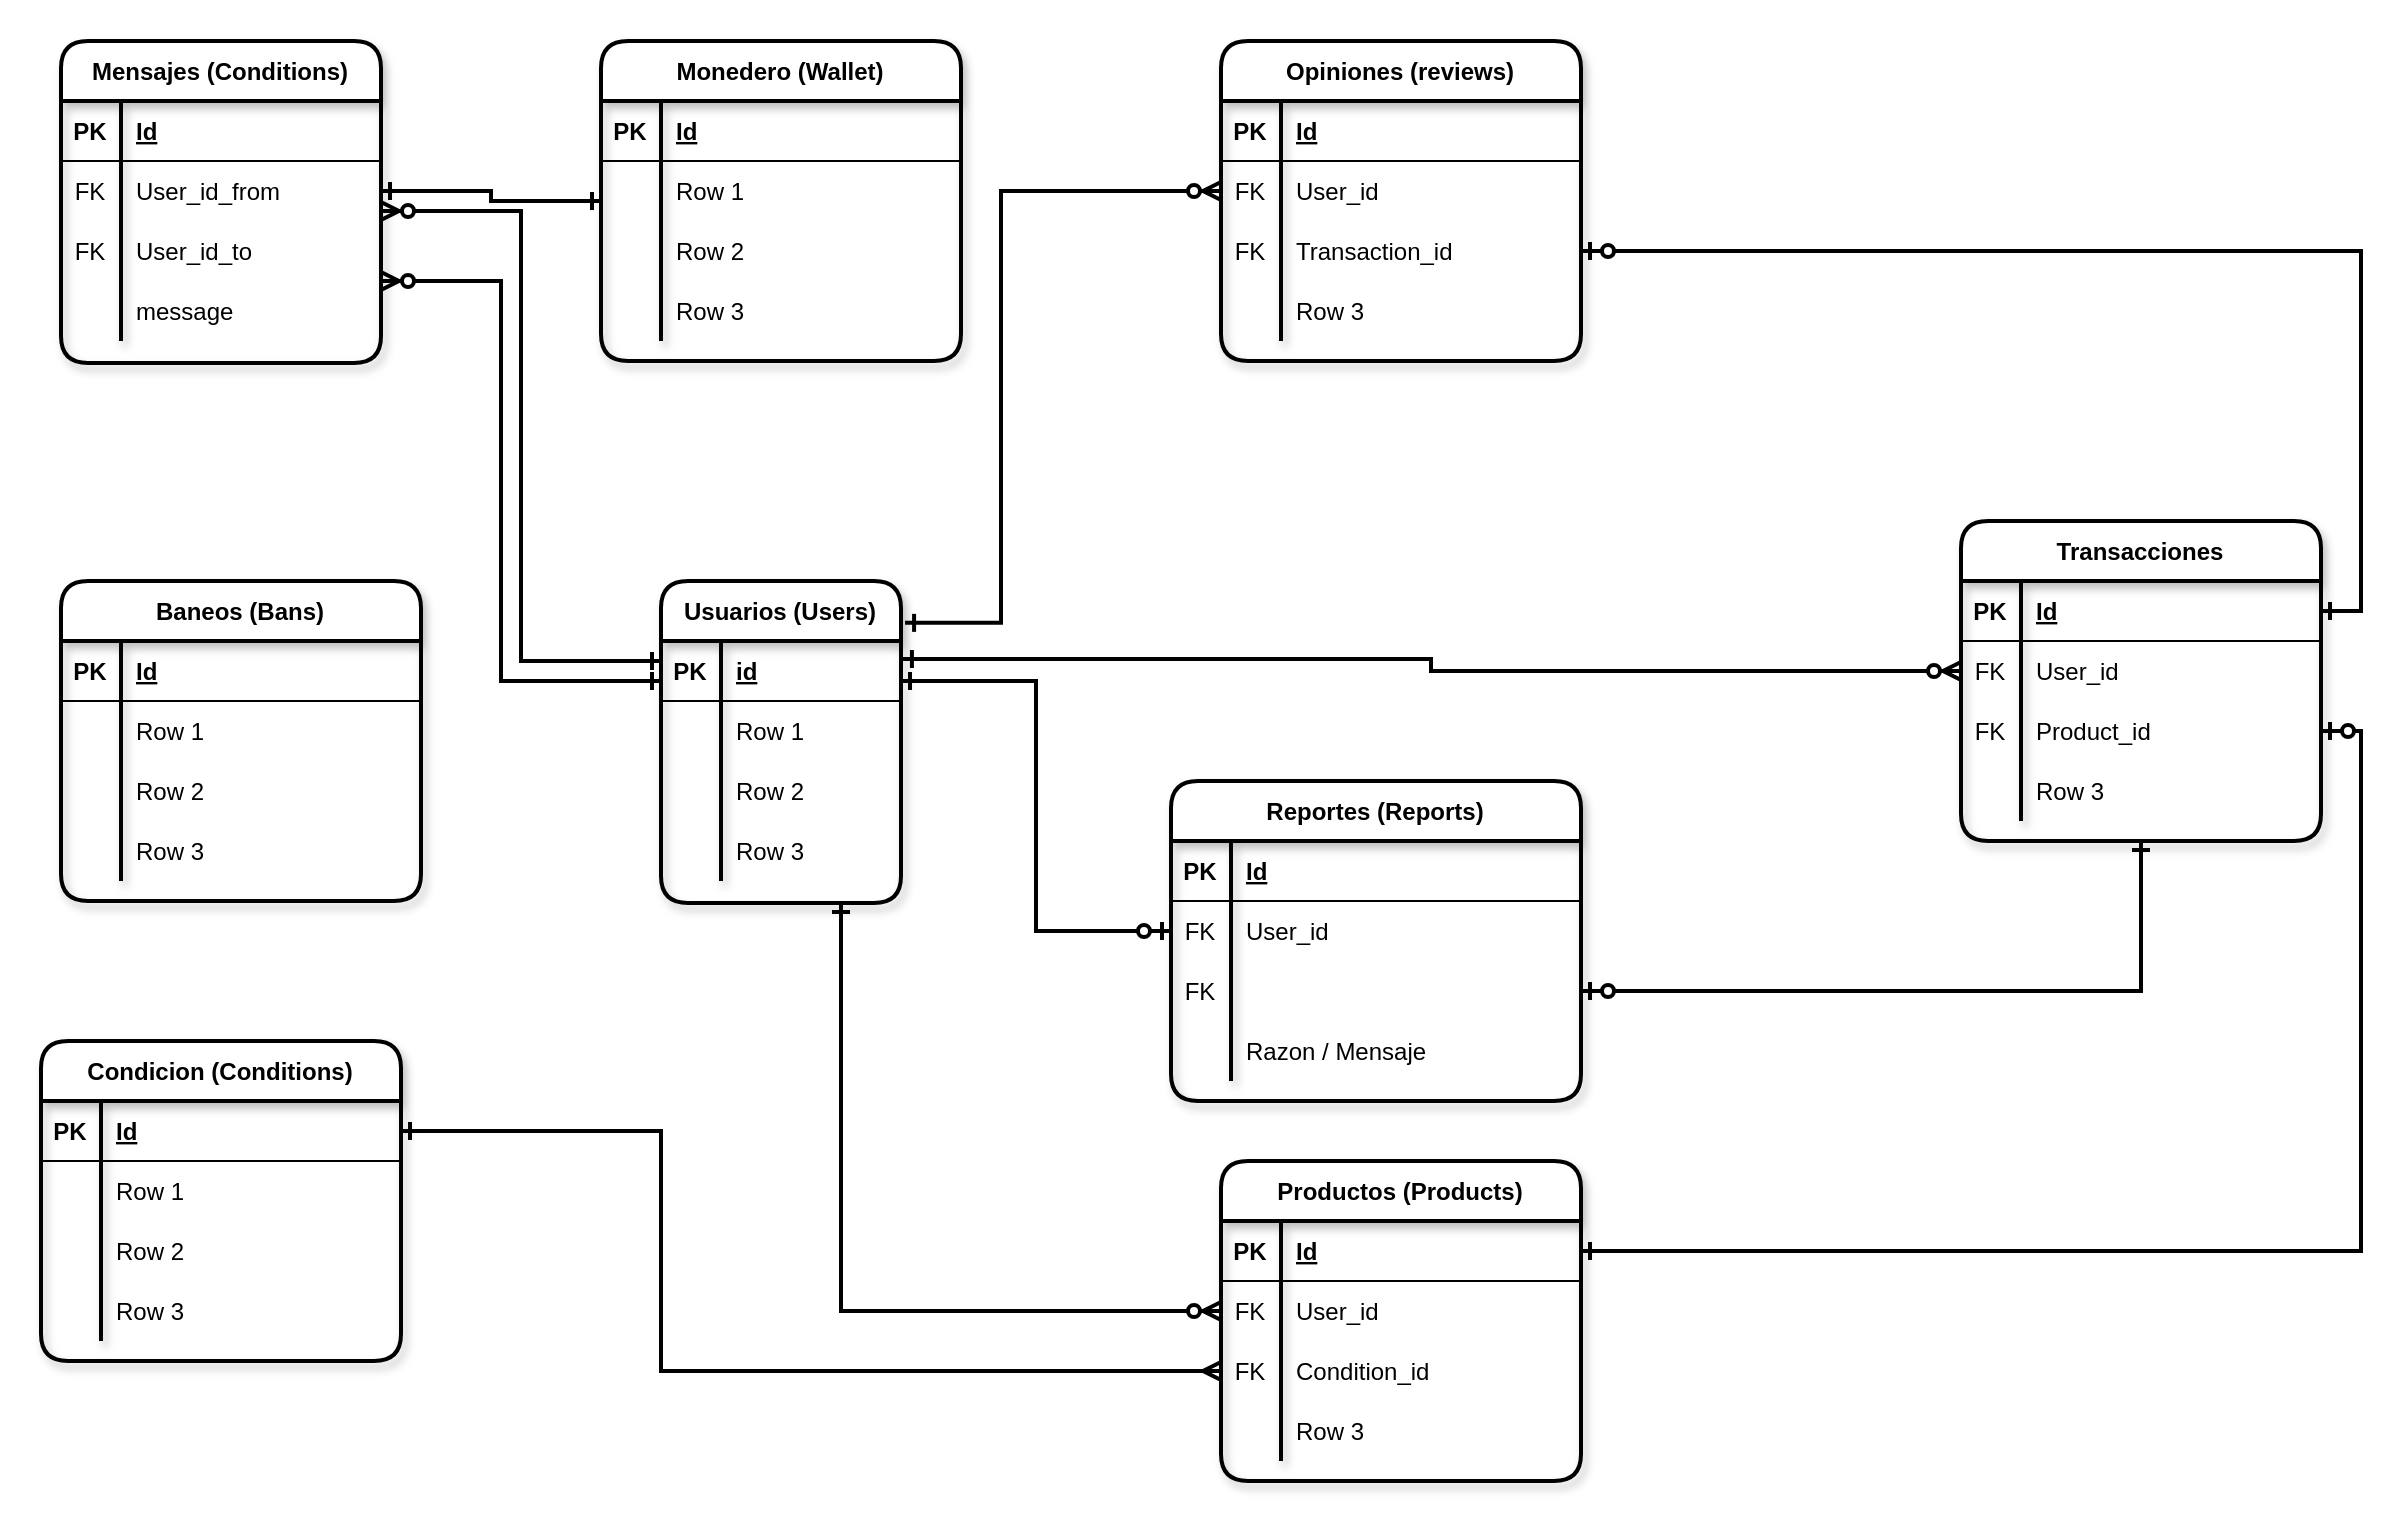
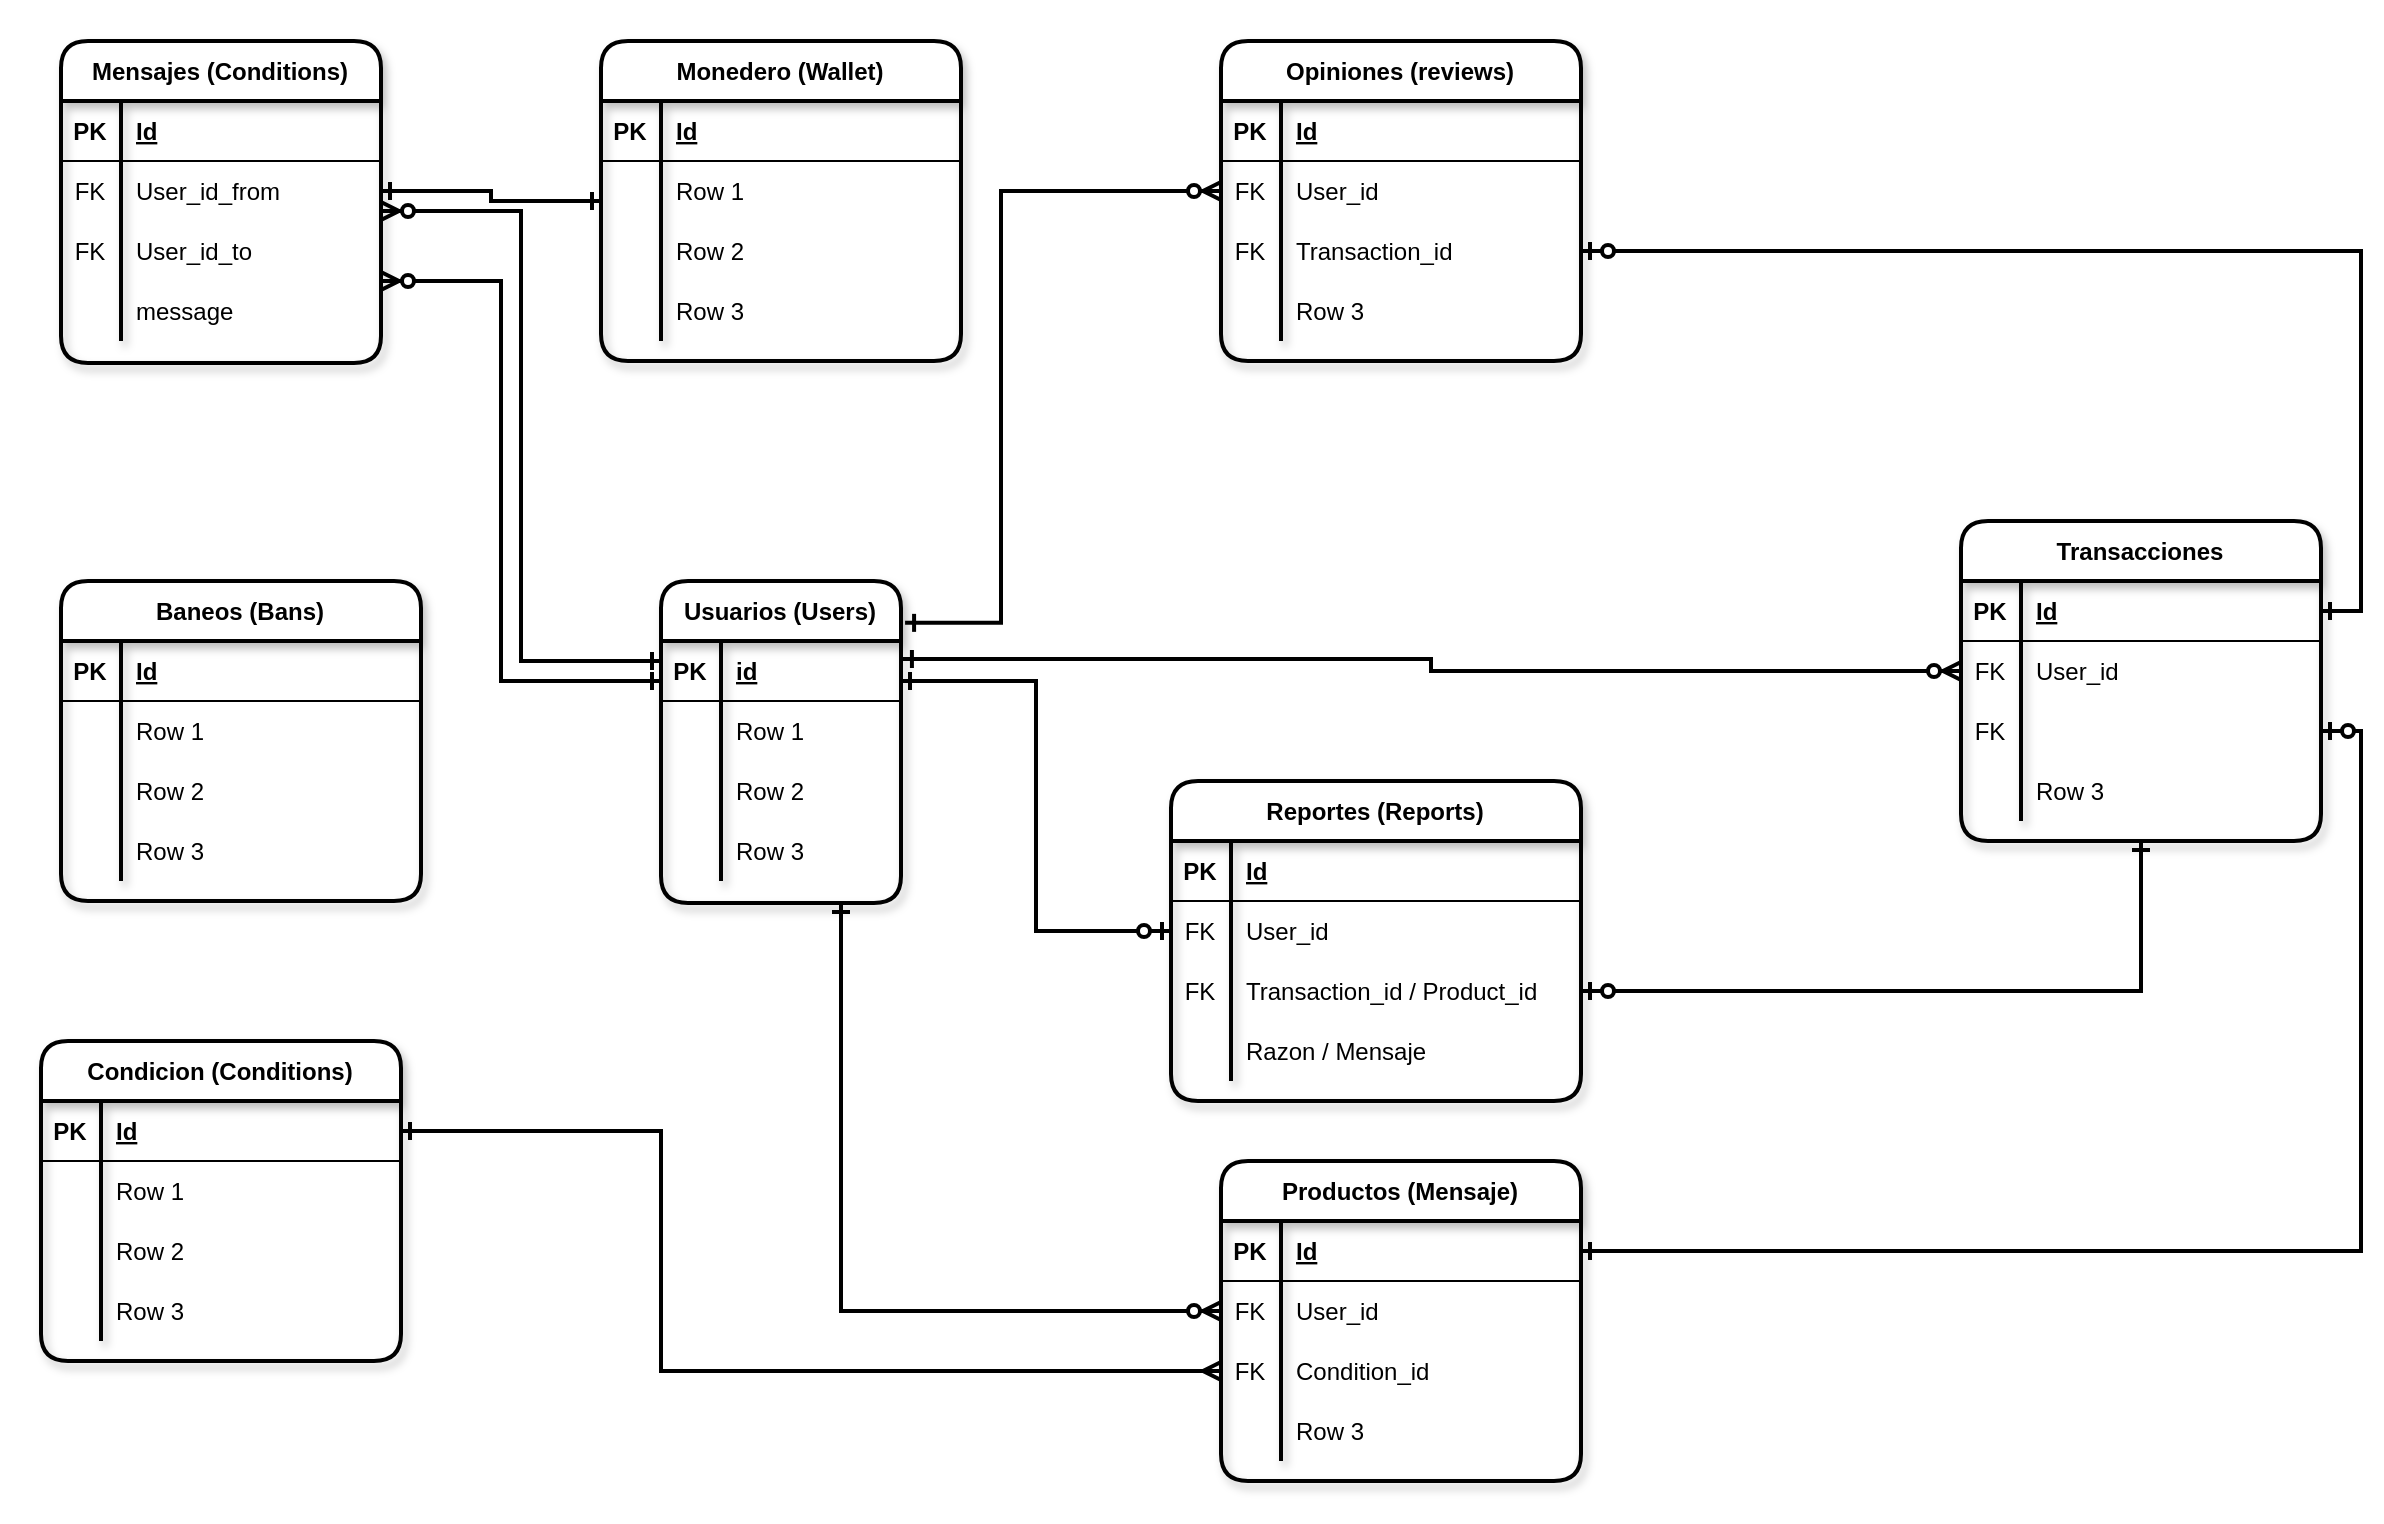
(2171, 731) -> none
none -> (1406, 991)
(1400, 1192) -> (1400, 1192)
